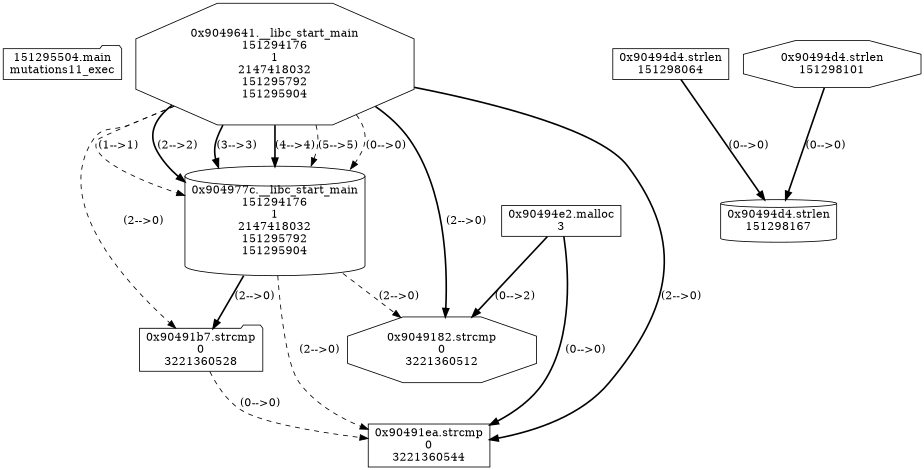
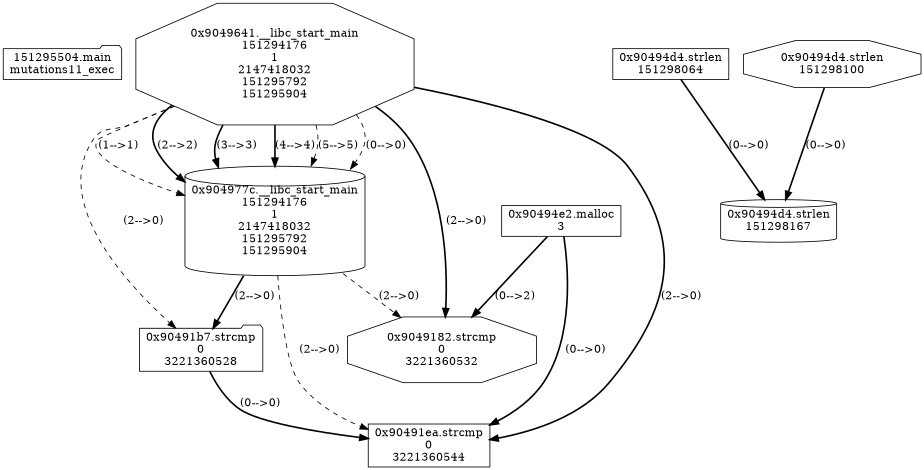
(832, 64) -> (832, 64)
(442, 350) -> (442, 350)
(275, 423) -> (275, 423)
